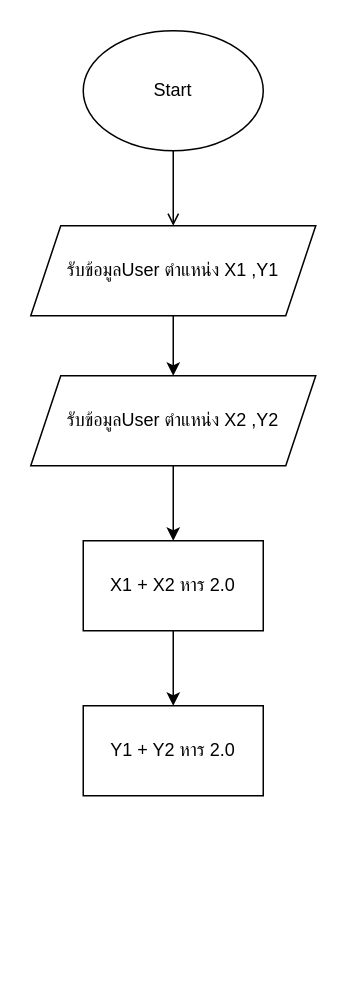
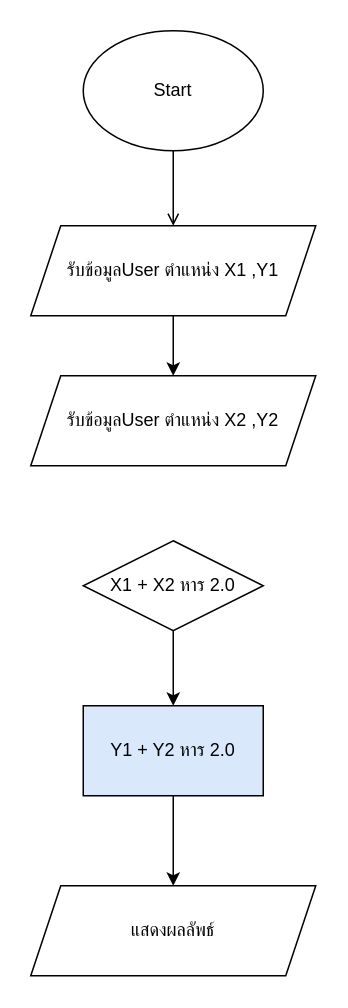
(173, 498) -> none
(173, 586) -> (173, 586)
(173, 751) -> (173, 751)
none -> (173, 836)
none -> (173, 931)
